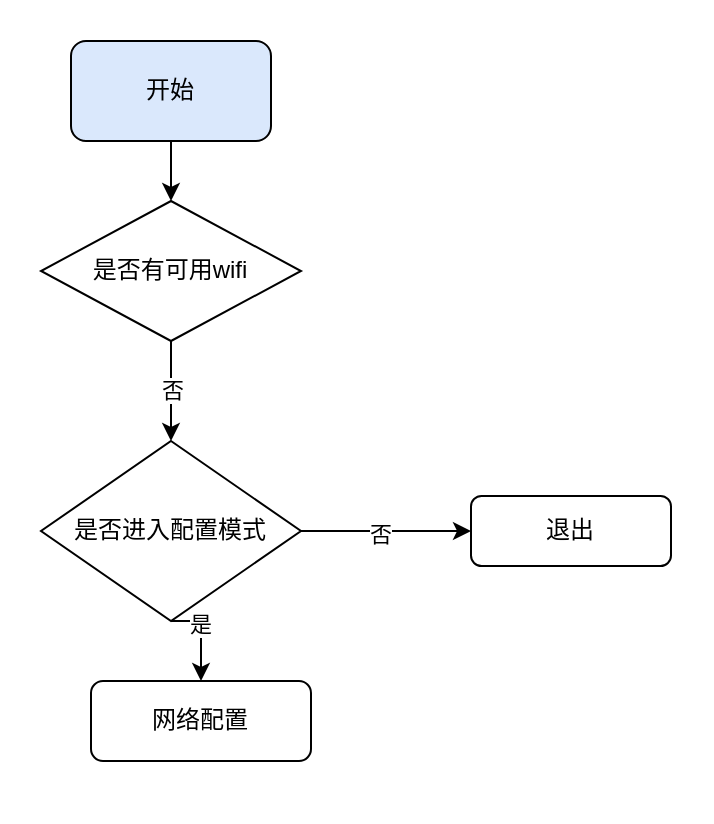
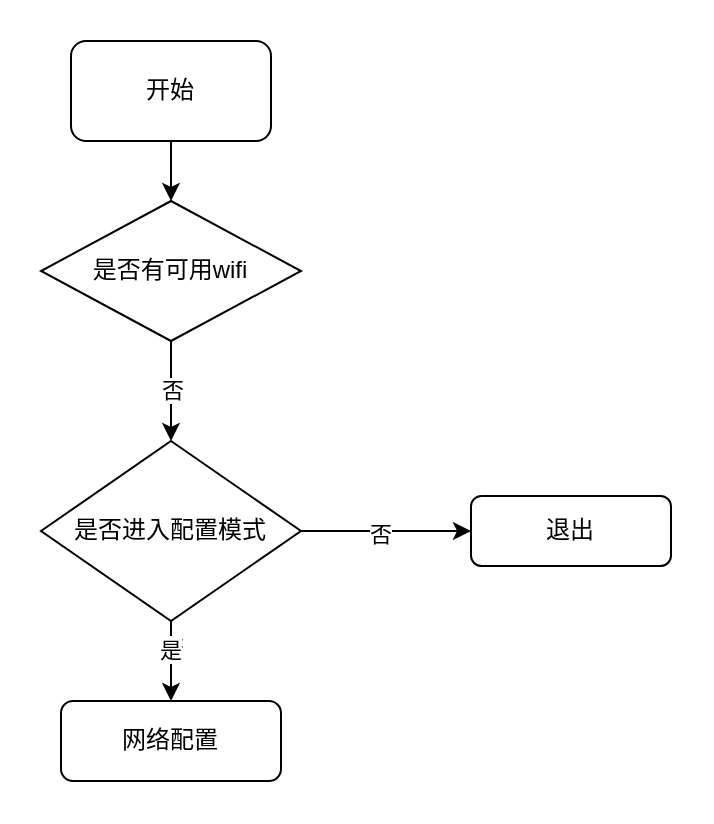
(171, 91) -> (171, 91)
(201, 721) -> (171, 741)
